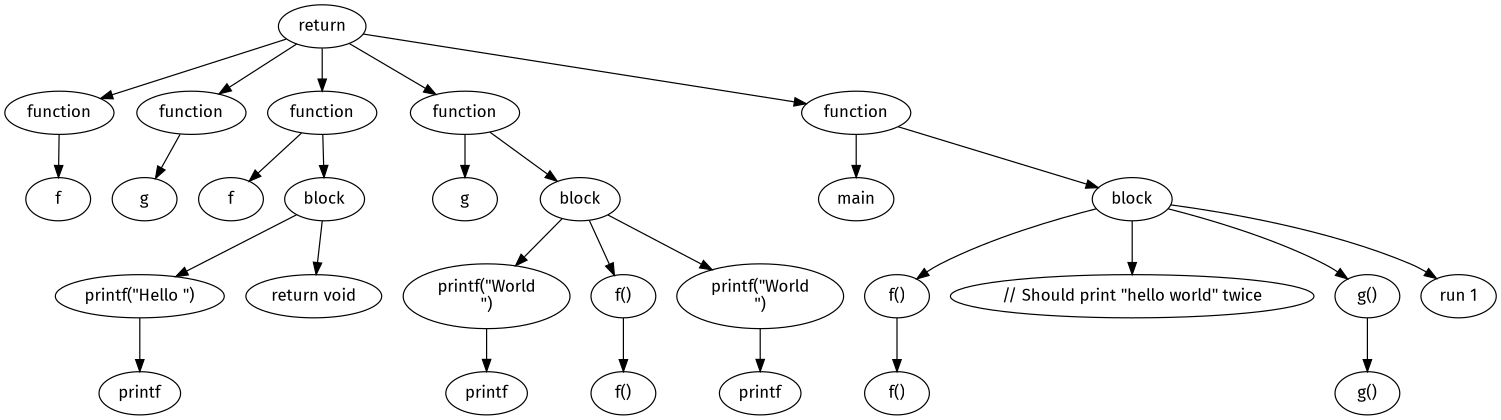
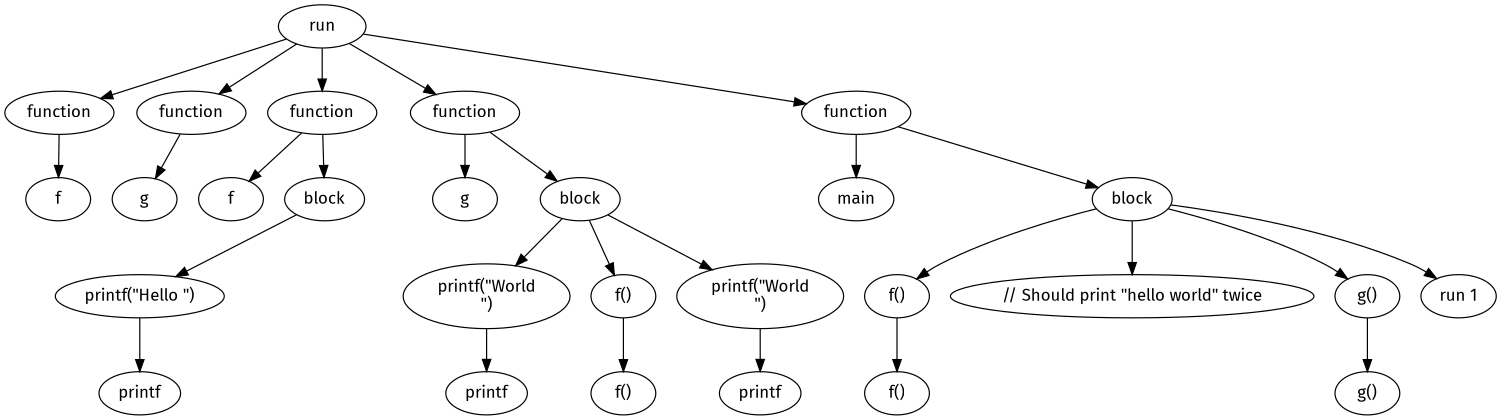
(322, 26) -> (322, 26)
(314, 296) -> none
